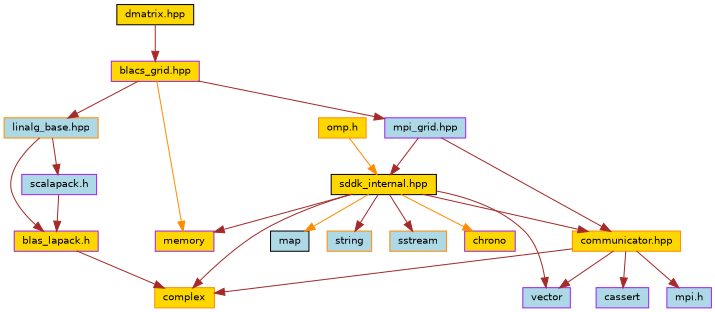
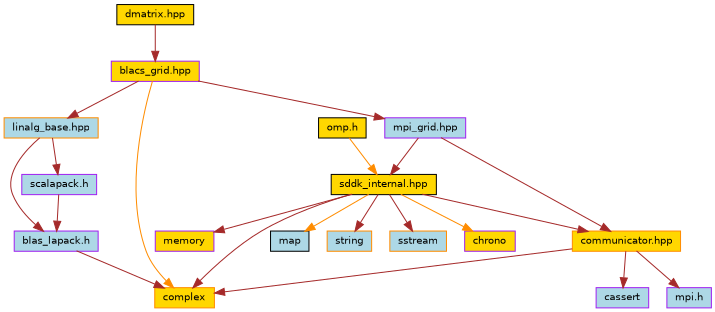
(342, 128) -> (342, 128)
(169, 151) -> (136, 184)
(56, 241) -> (56, 241)
(547, 298) -> none
